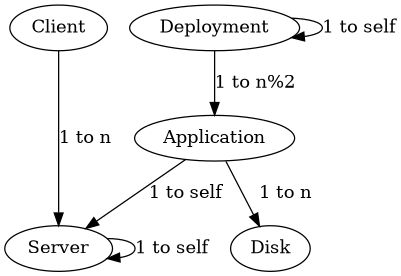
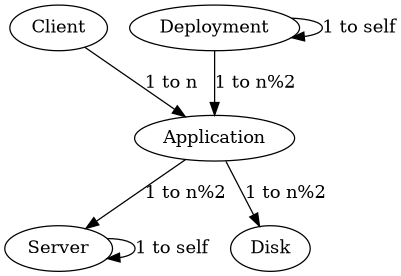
(59, 132) -> (130, 78)
(185, 193) -> (185, 193)
(286, 193) -> (286, 193)
